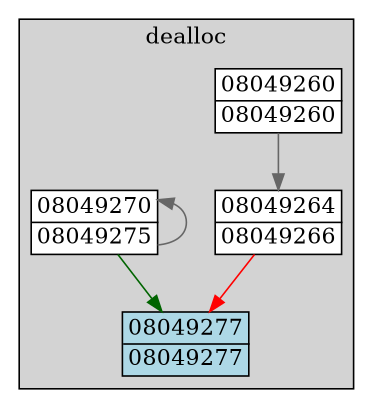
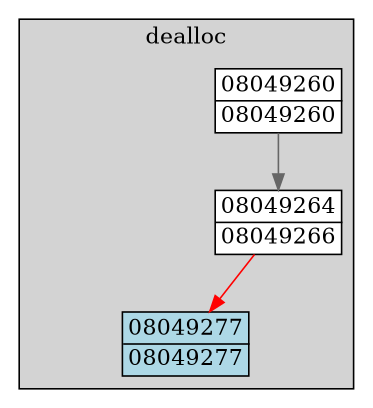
(94, 222) -> none
